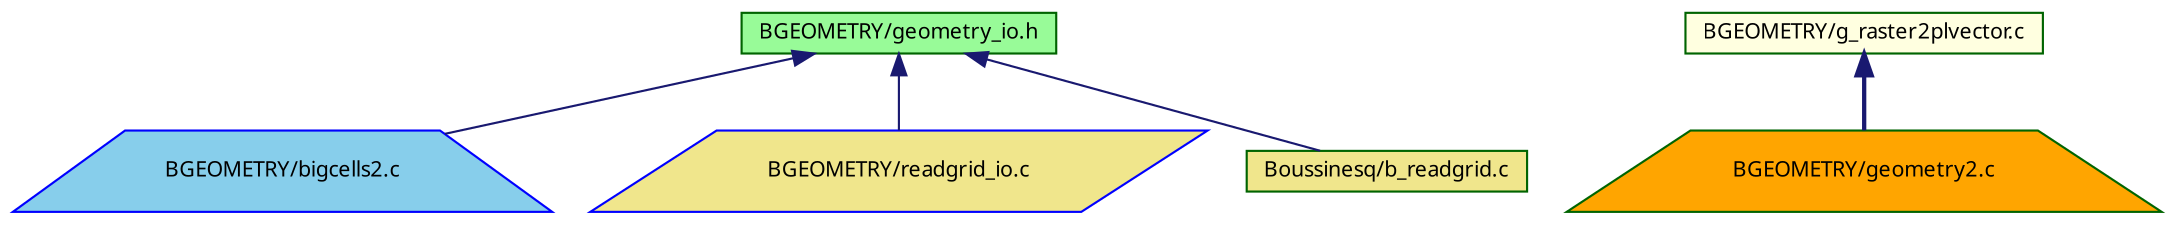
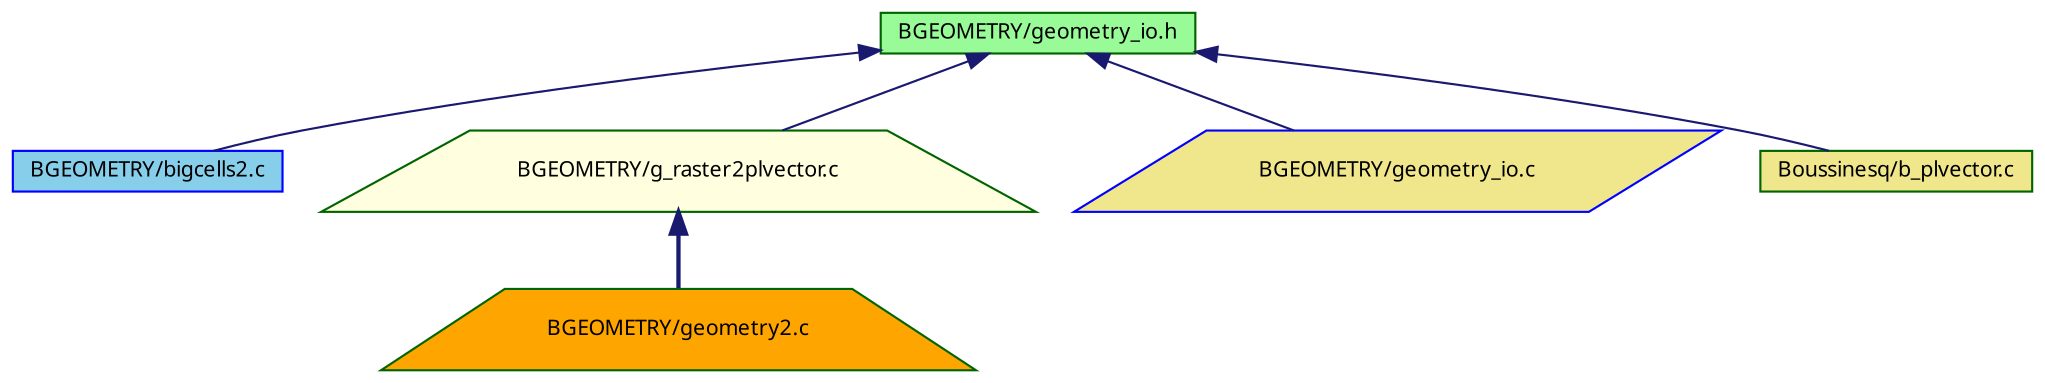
(1864, 33) -> (678, 171)
none -> (875, 96)
(283, 171) -> (148, 171)
(899, 171) -> (1398, 171)
(1387, 171) -> (1896, 171)
